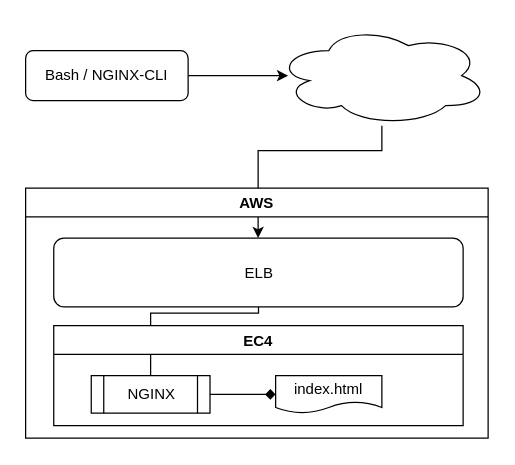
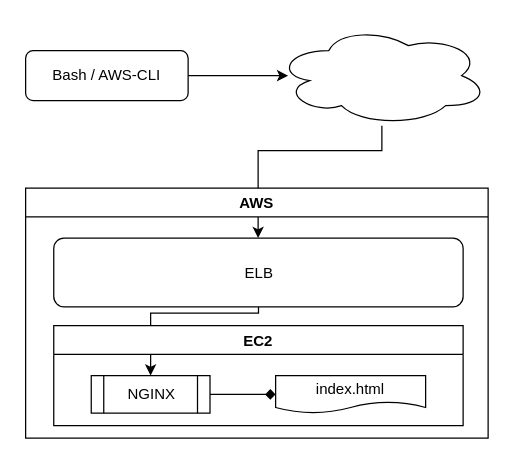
(107, 76) -> (107, 76)
(258, 341) -> (258, 341)
(151, 368) -> (151, 365)
(329, 394) -> (351, 394)
